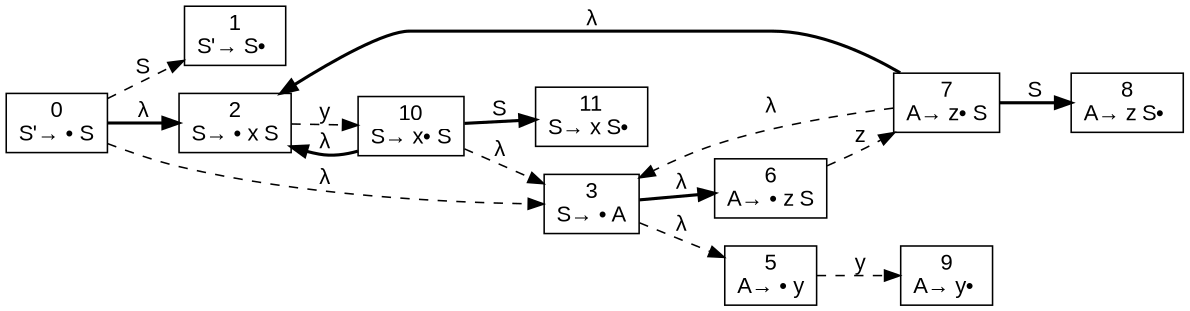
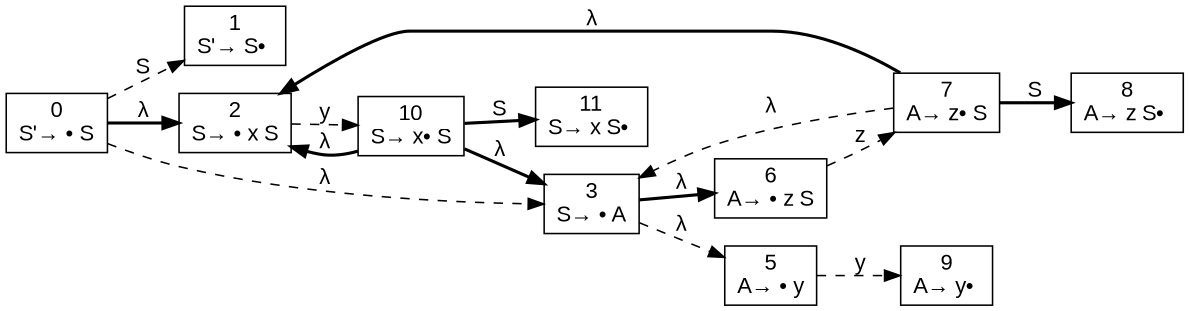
(497, 163) -> (497, 163)
